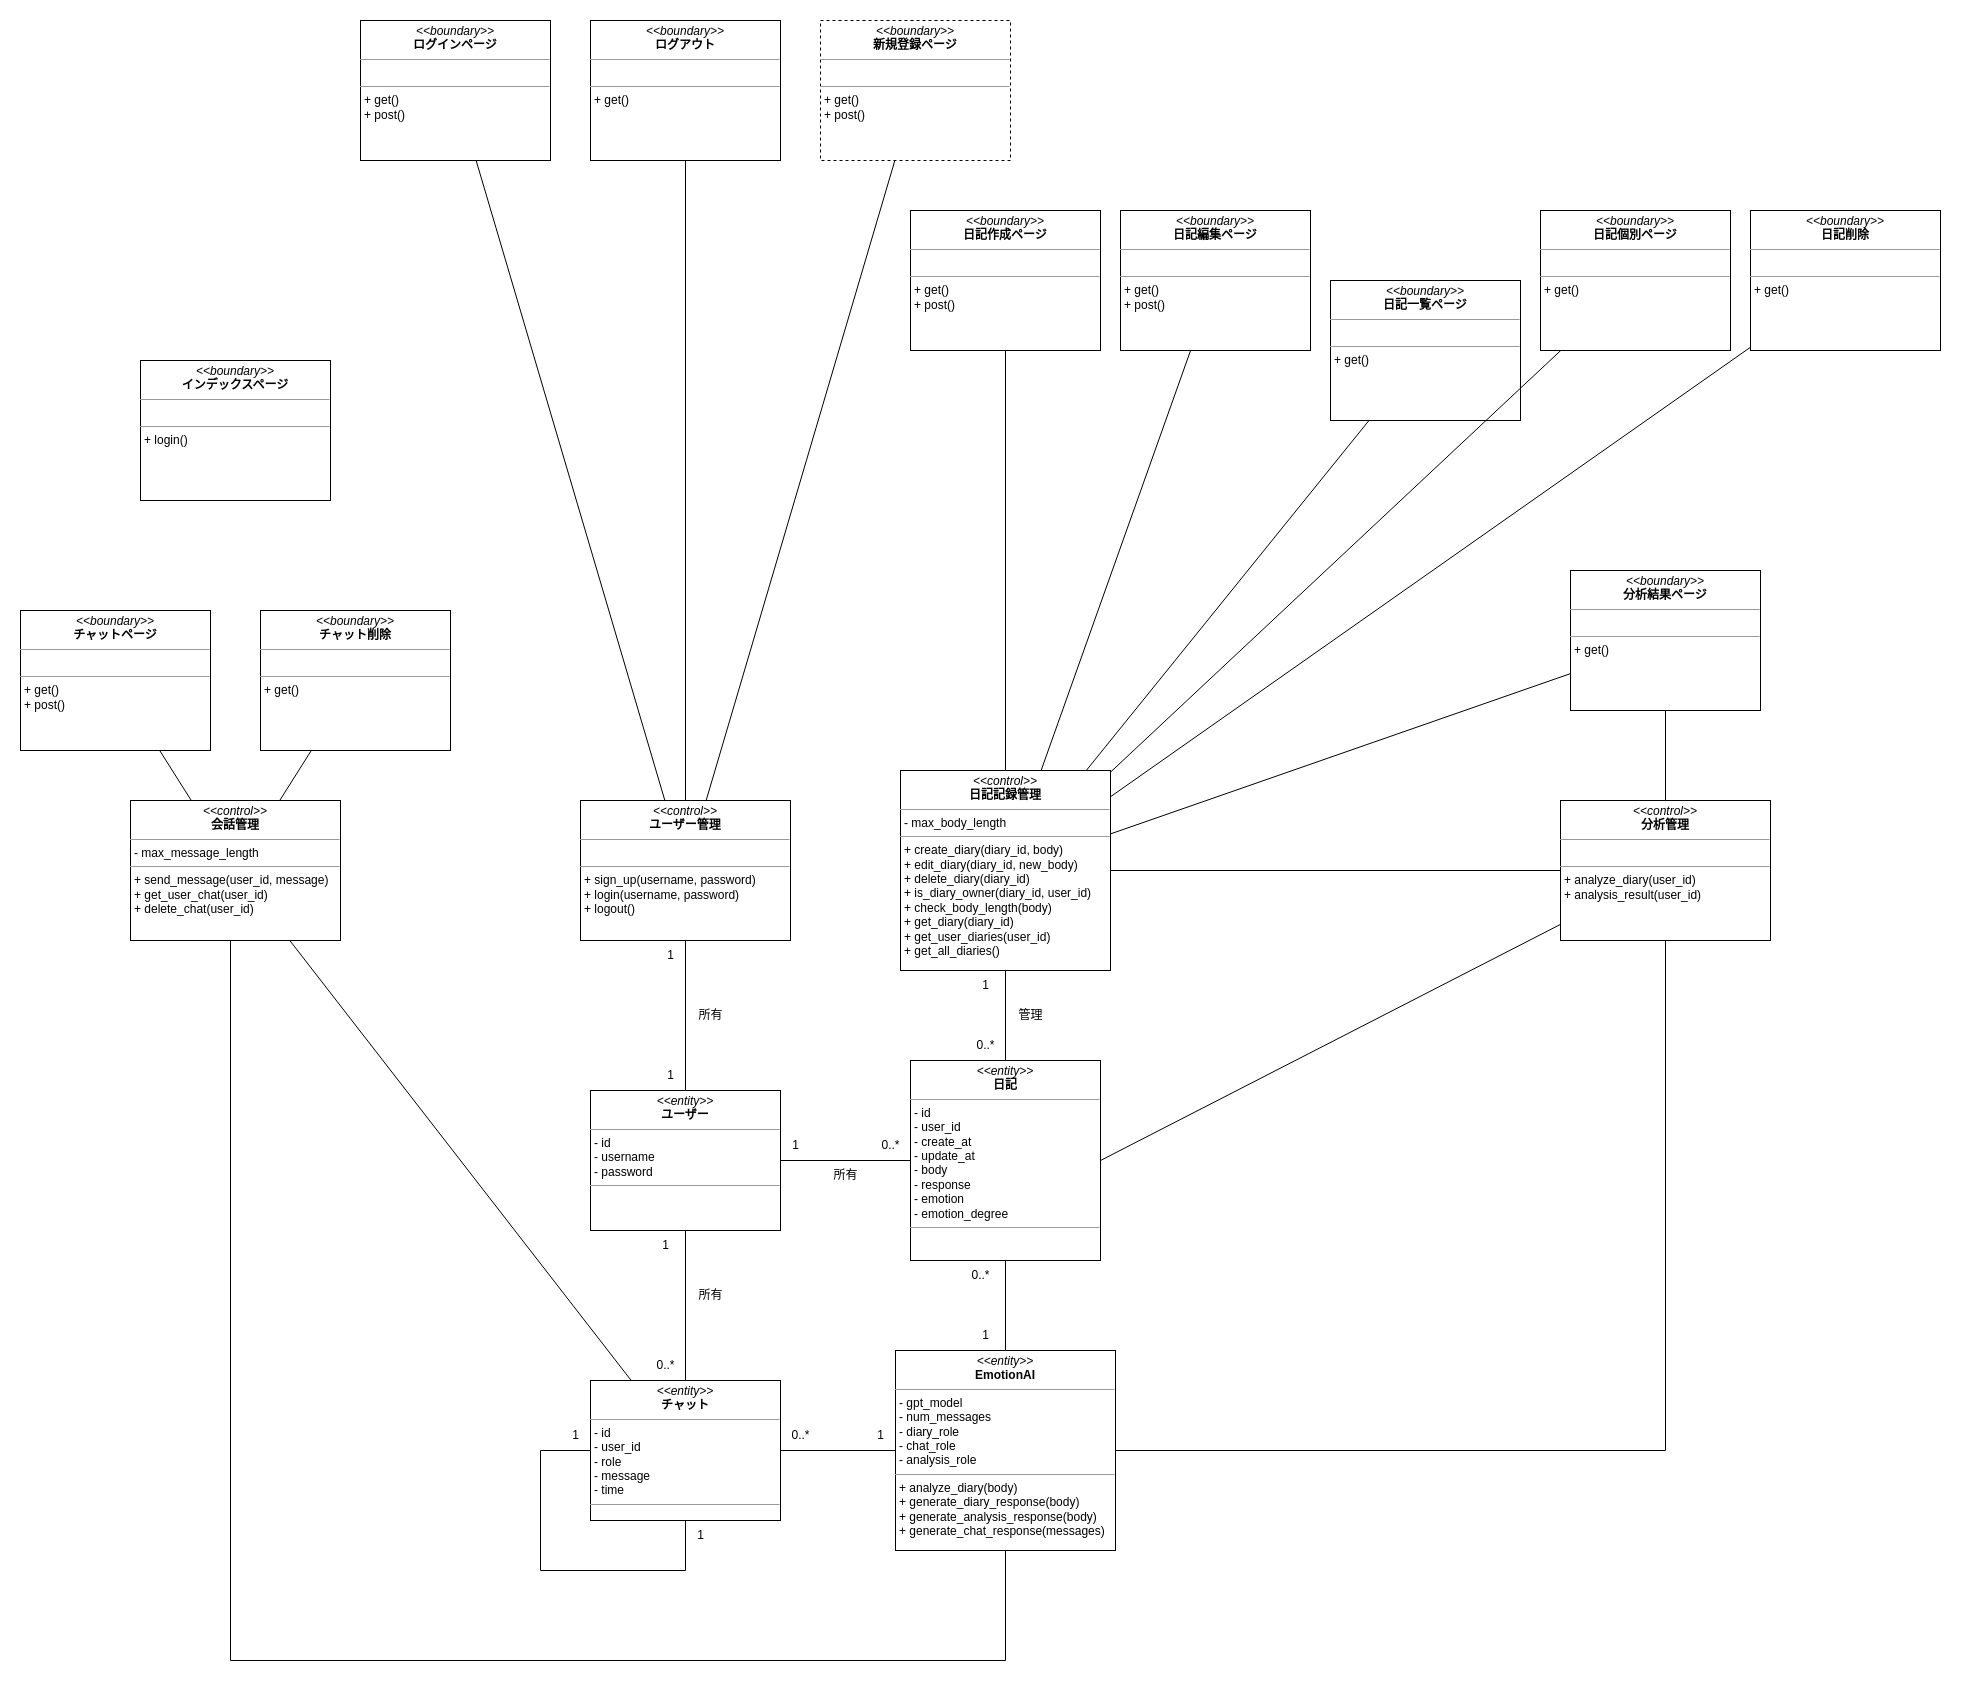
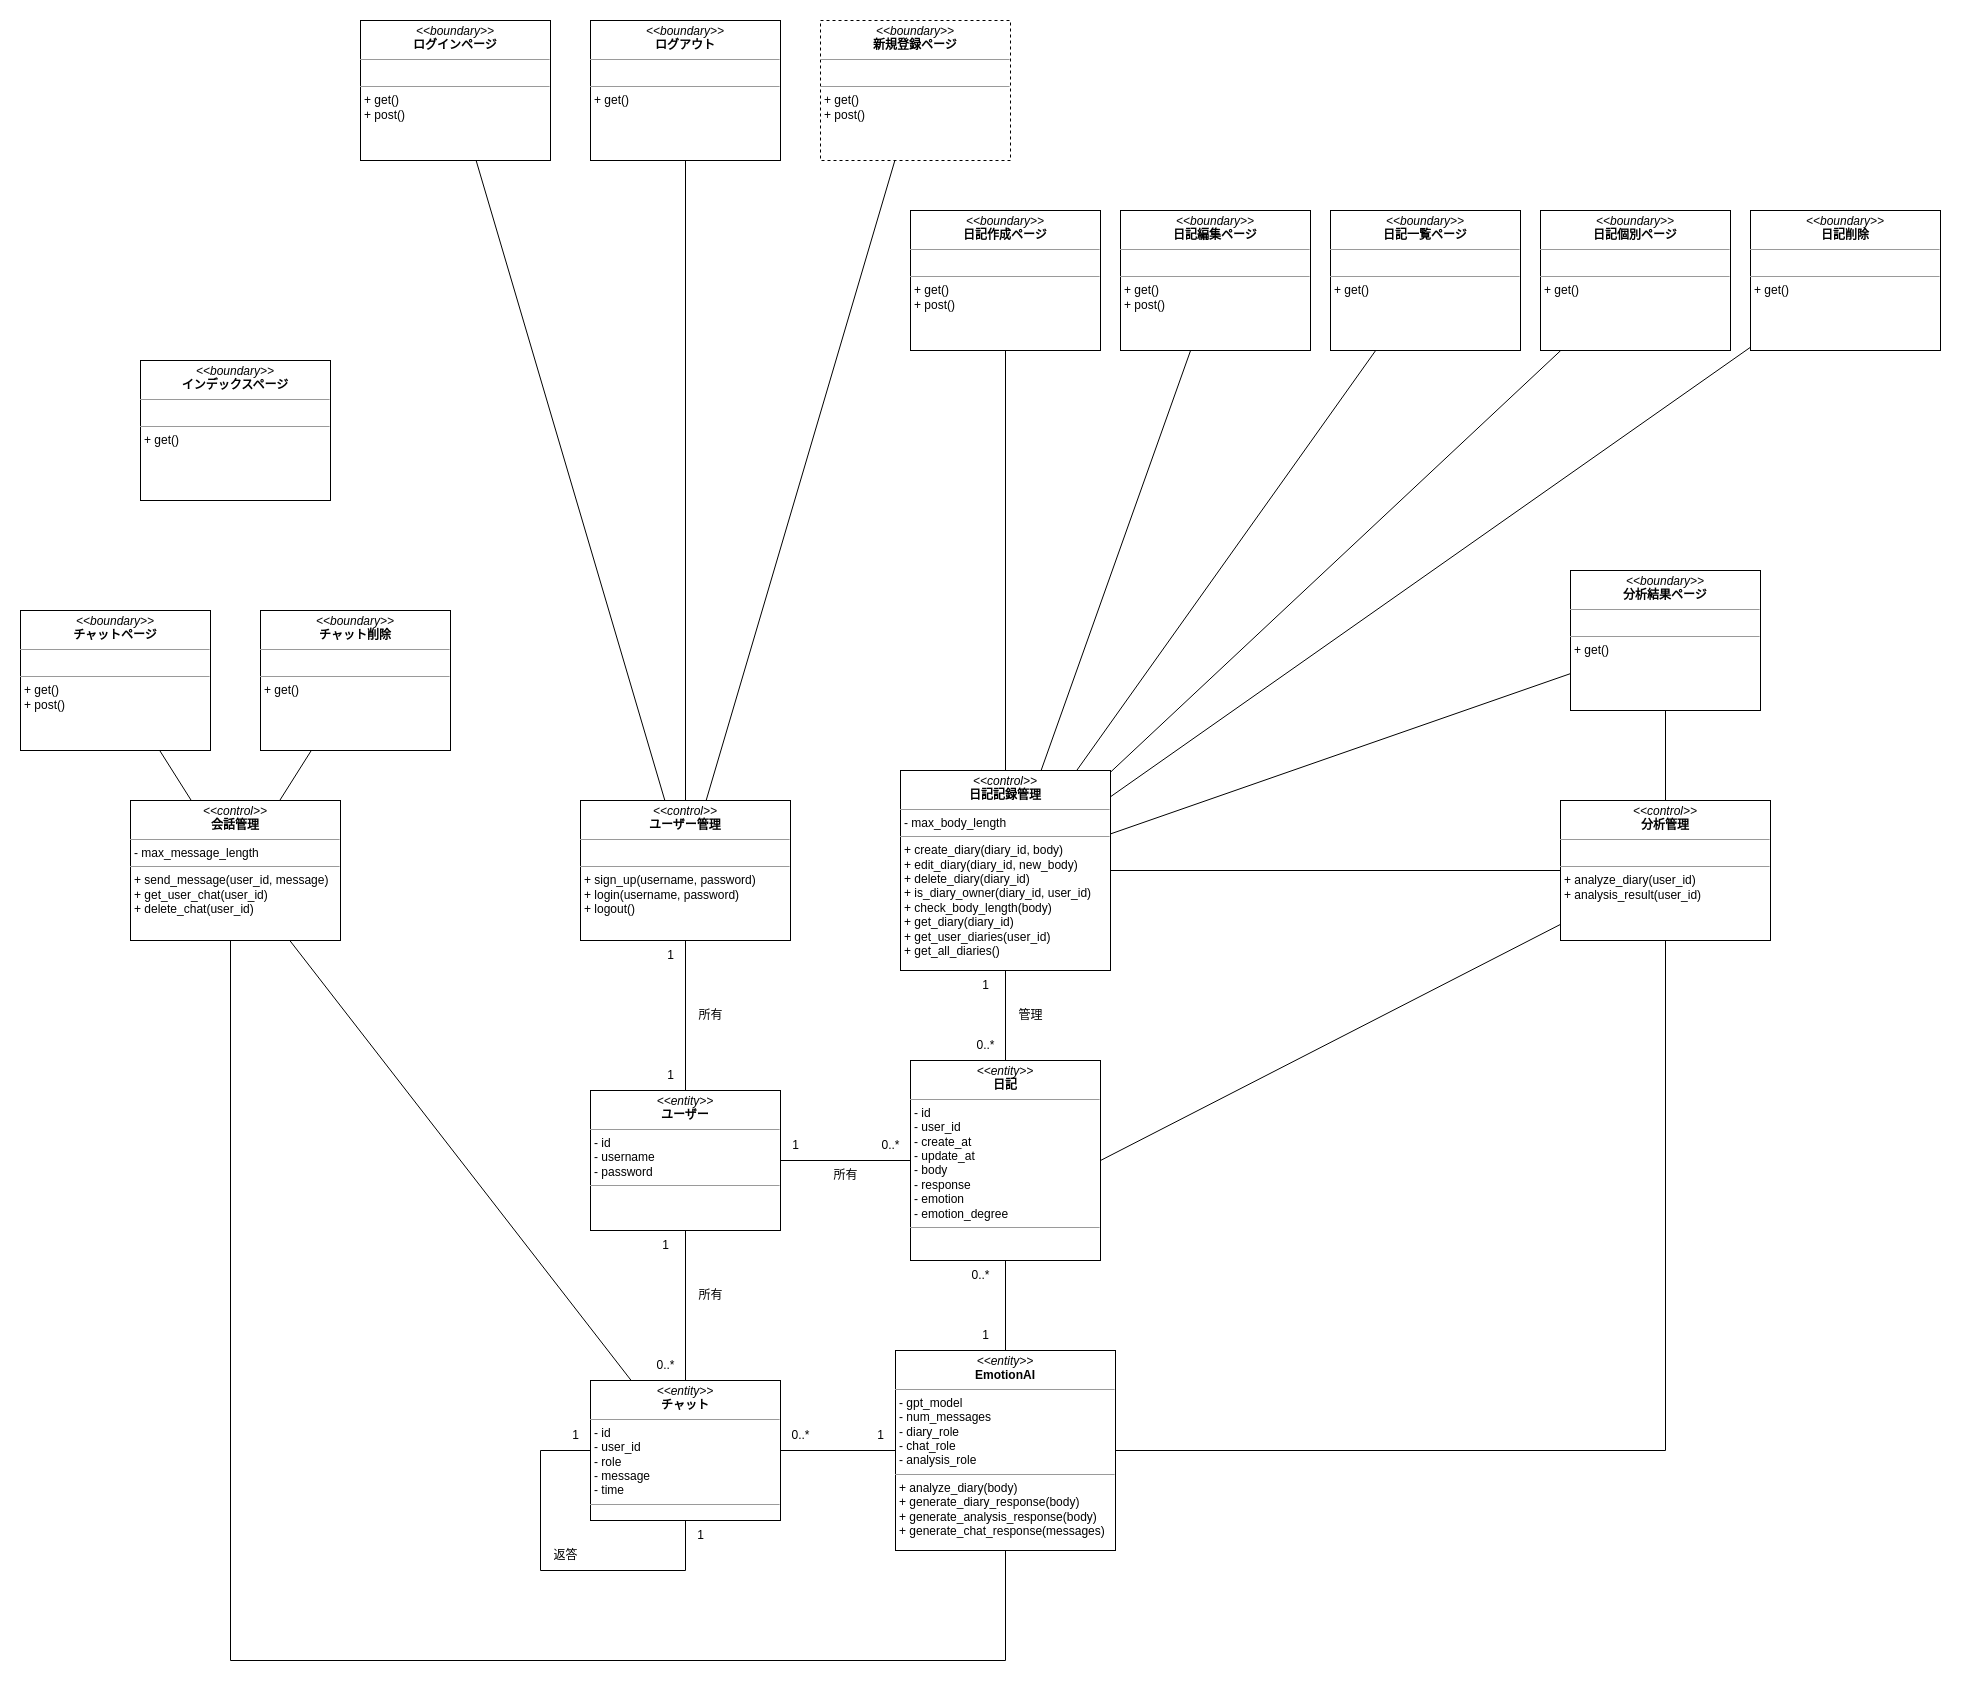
(1426, 351) -> (1426, 281)
(195, 382) -> (195, 382)
none -> (566, 1556)
